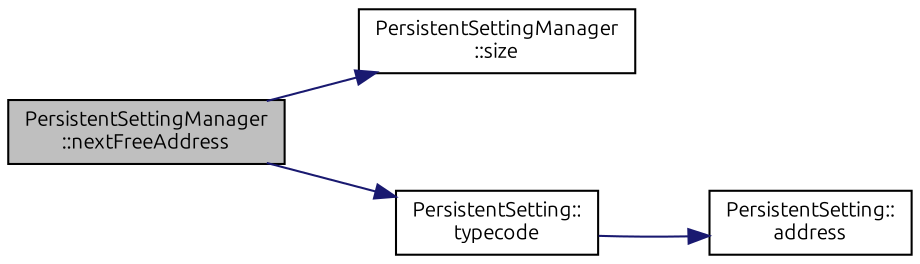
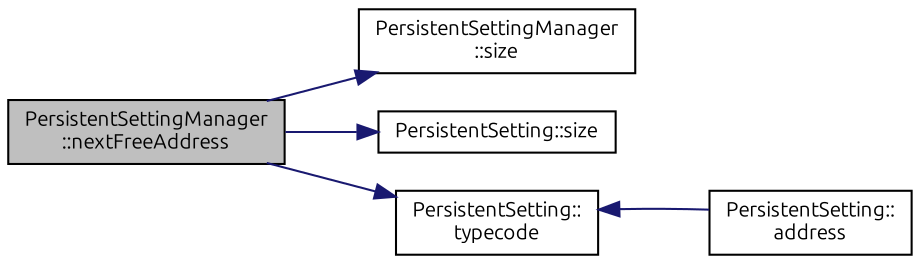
none -> (497, 132)
(643, 237) -> (664, 209)
